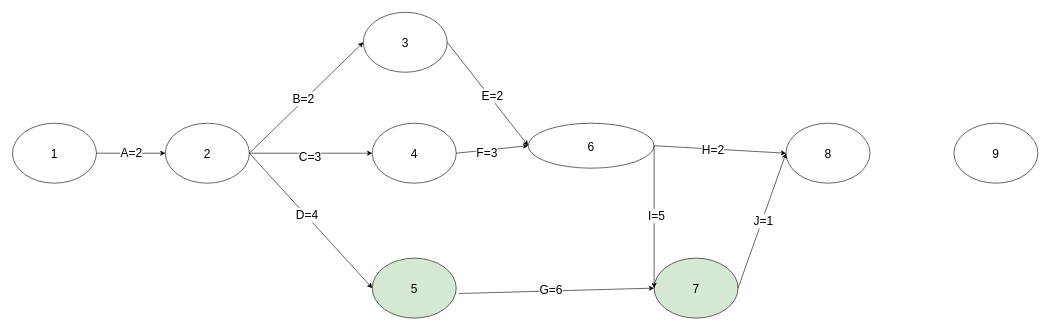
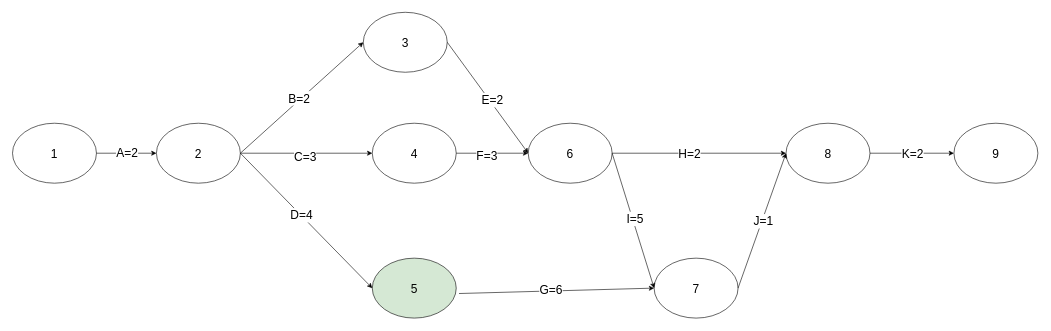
(591, 146) -> (570, 153)
(207, 153) -> (198, 153)
none -> (912, 153)
(696, 288) -> (696, 288)
